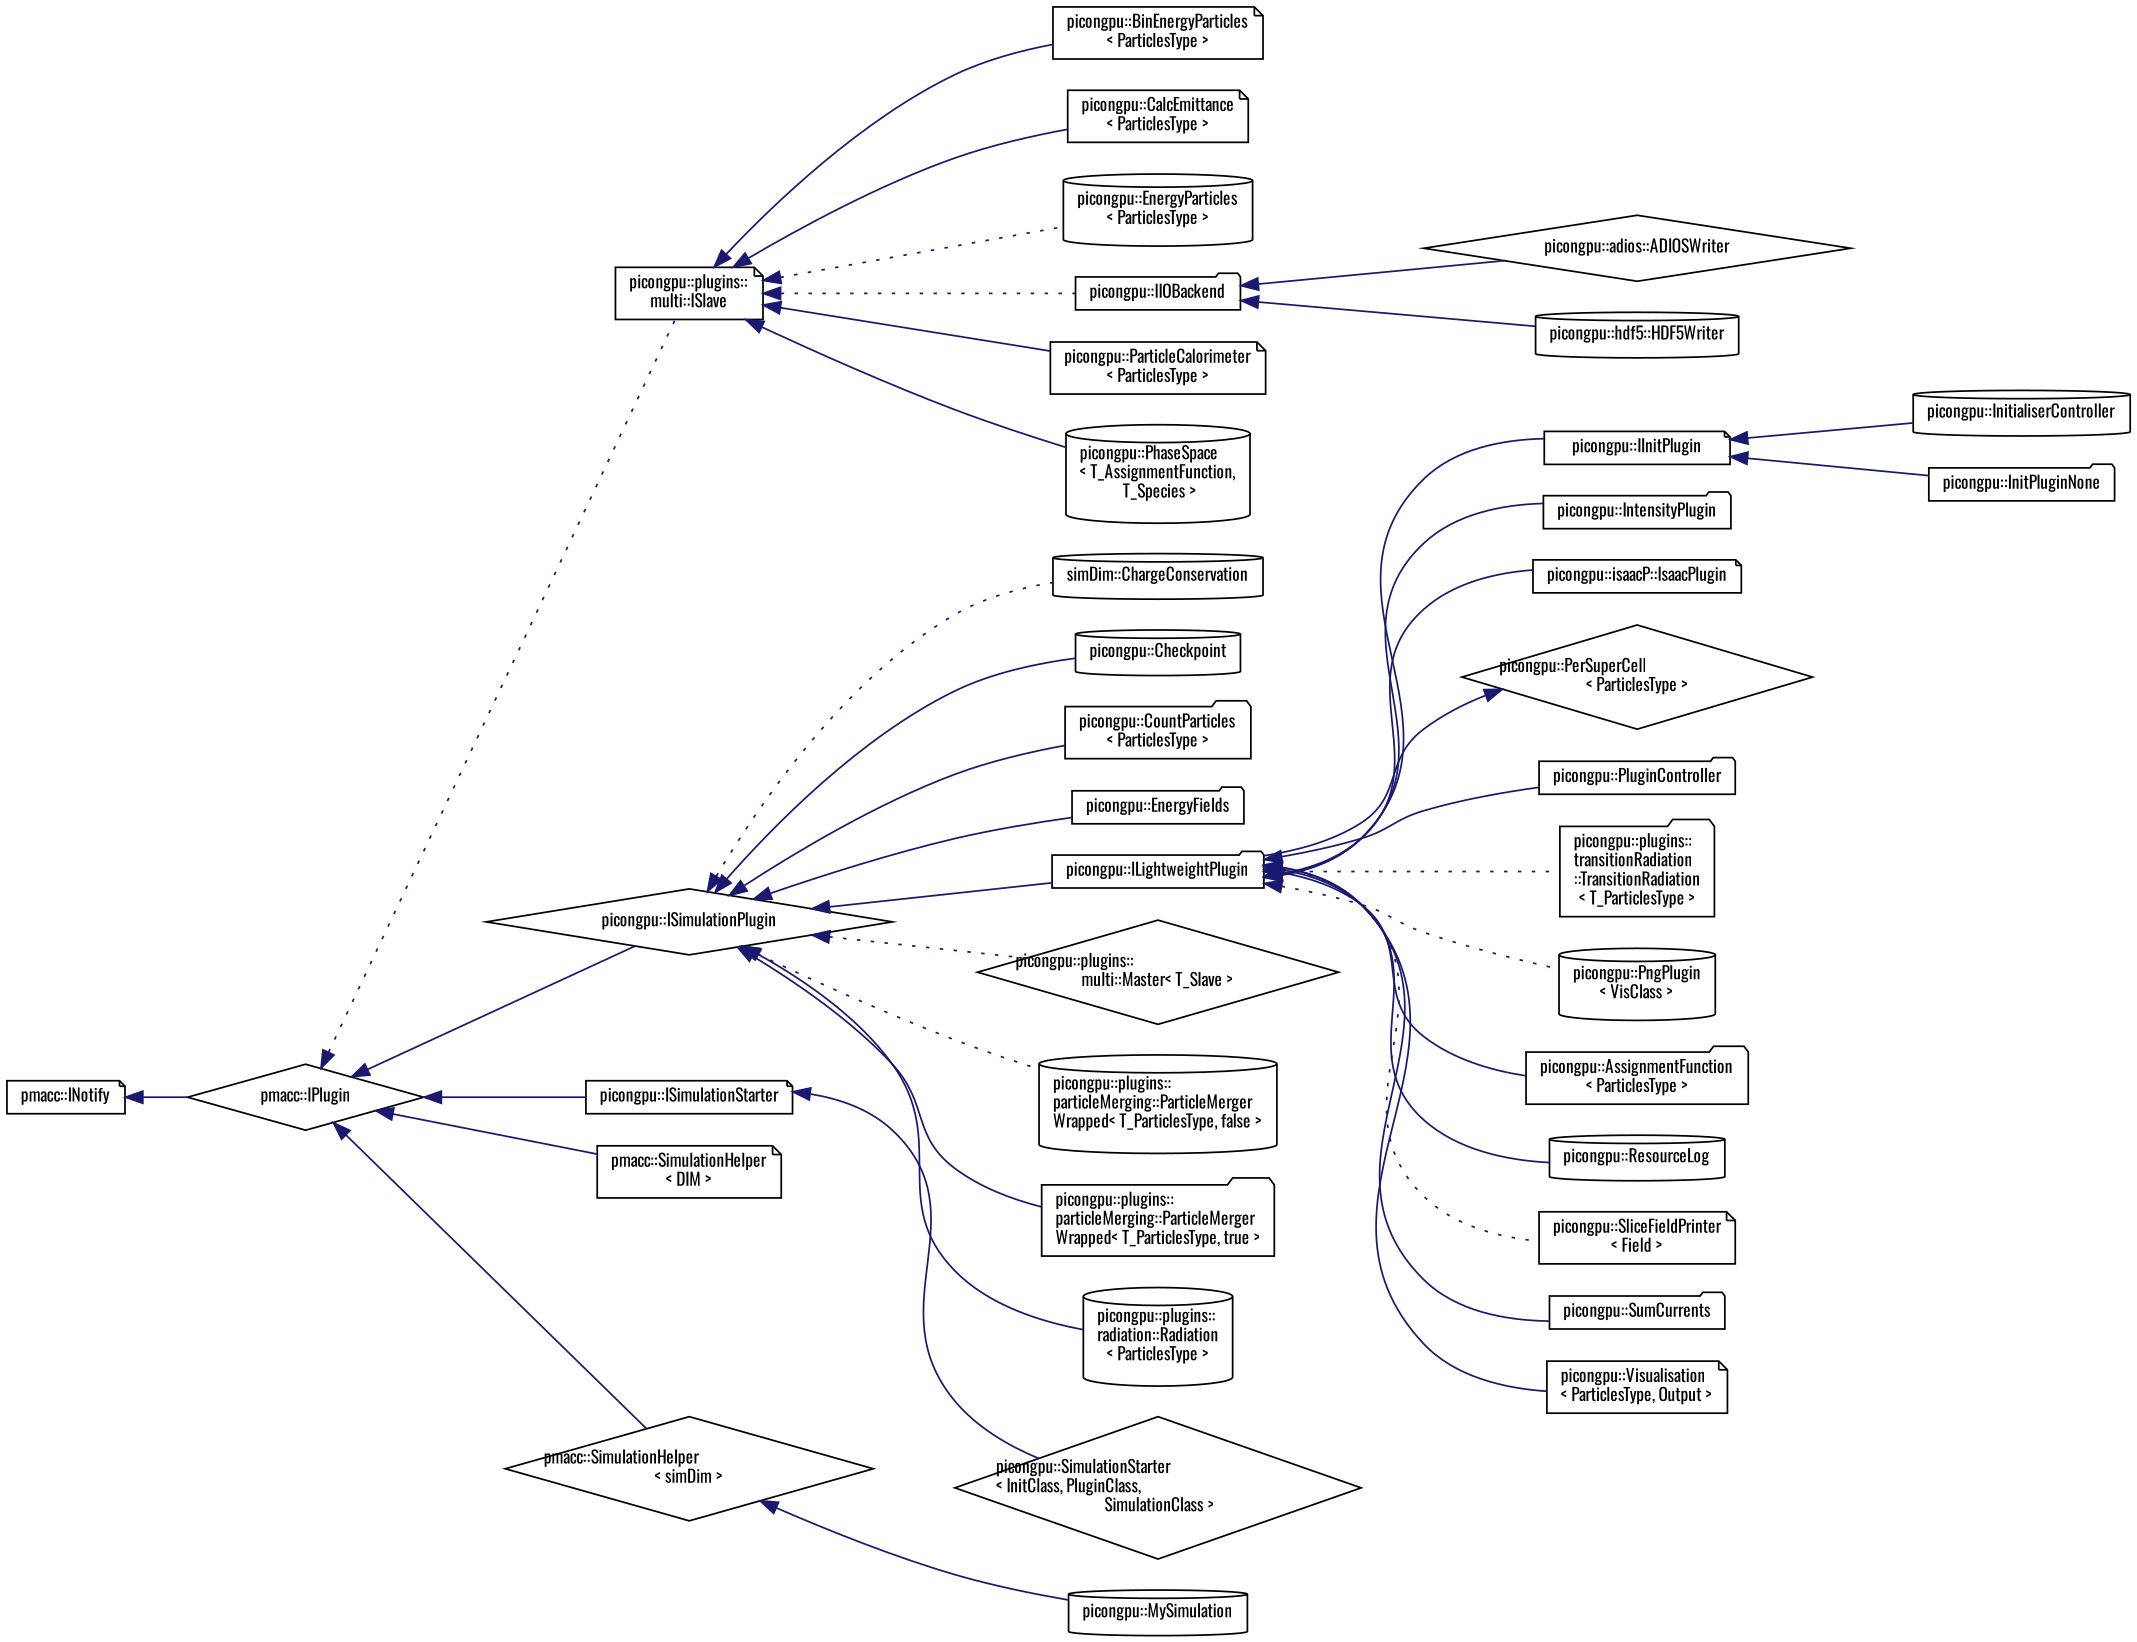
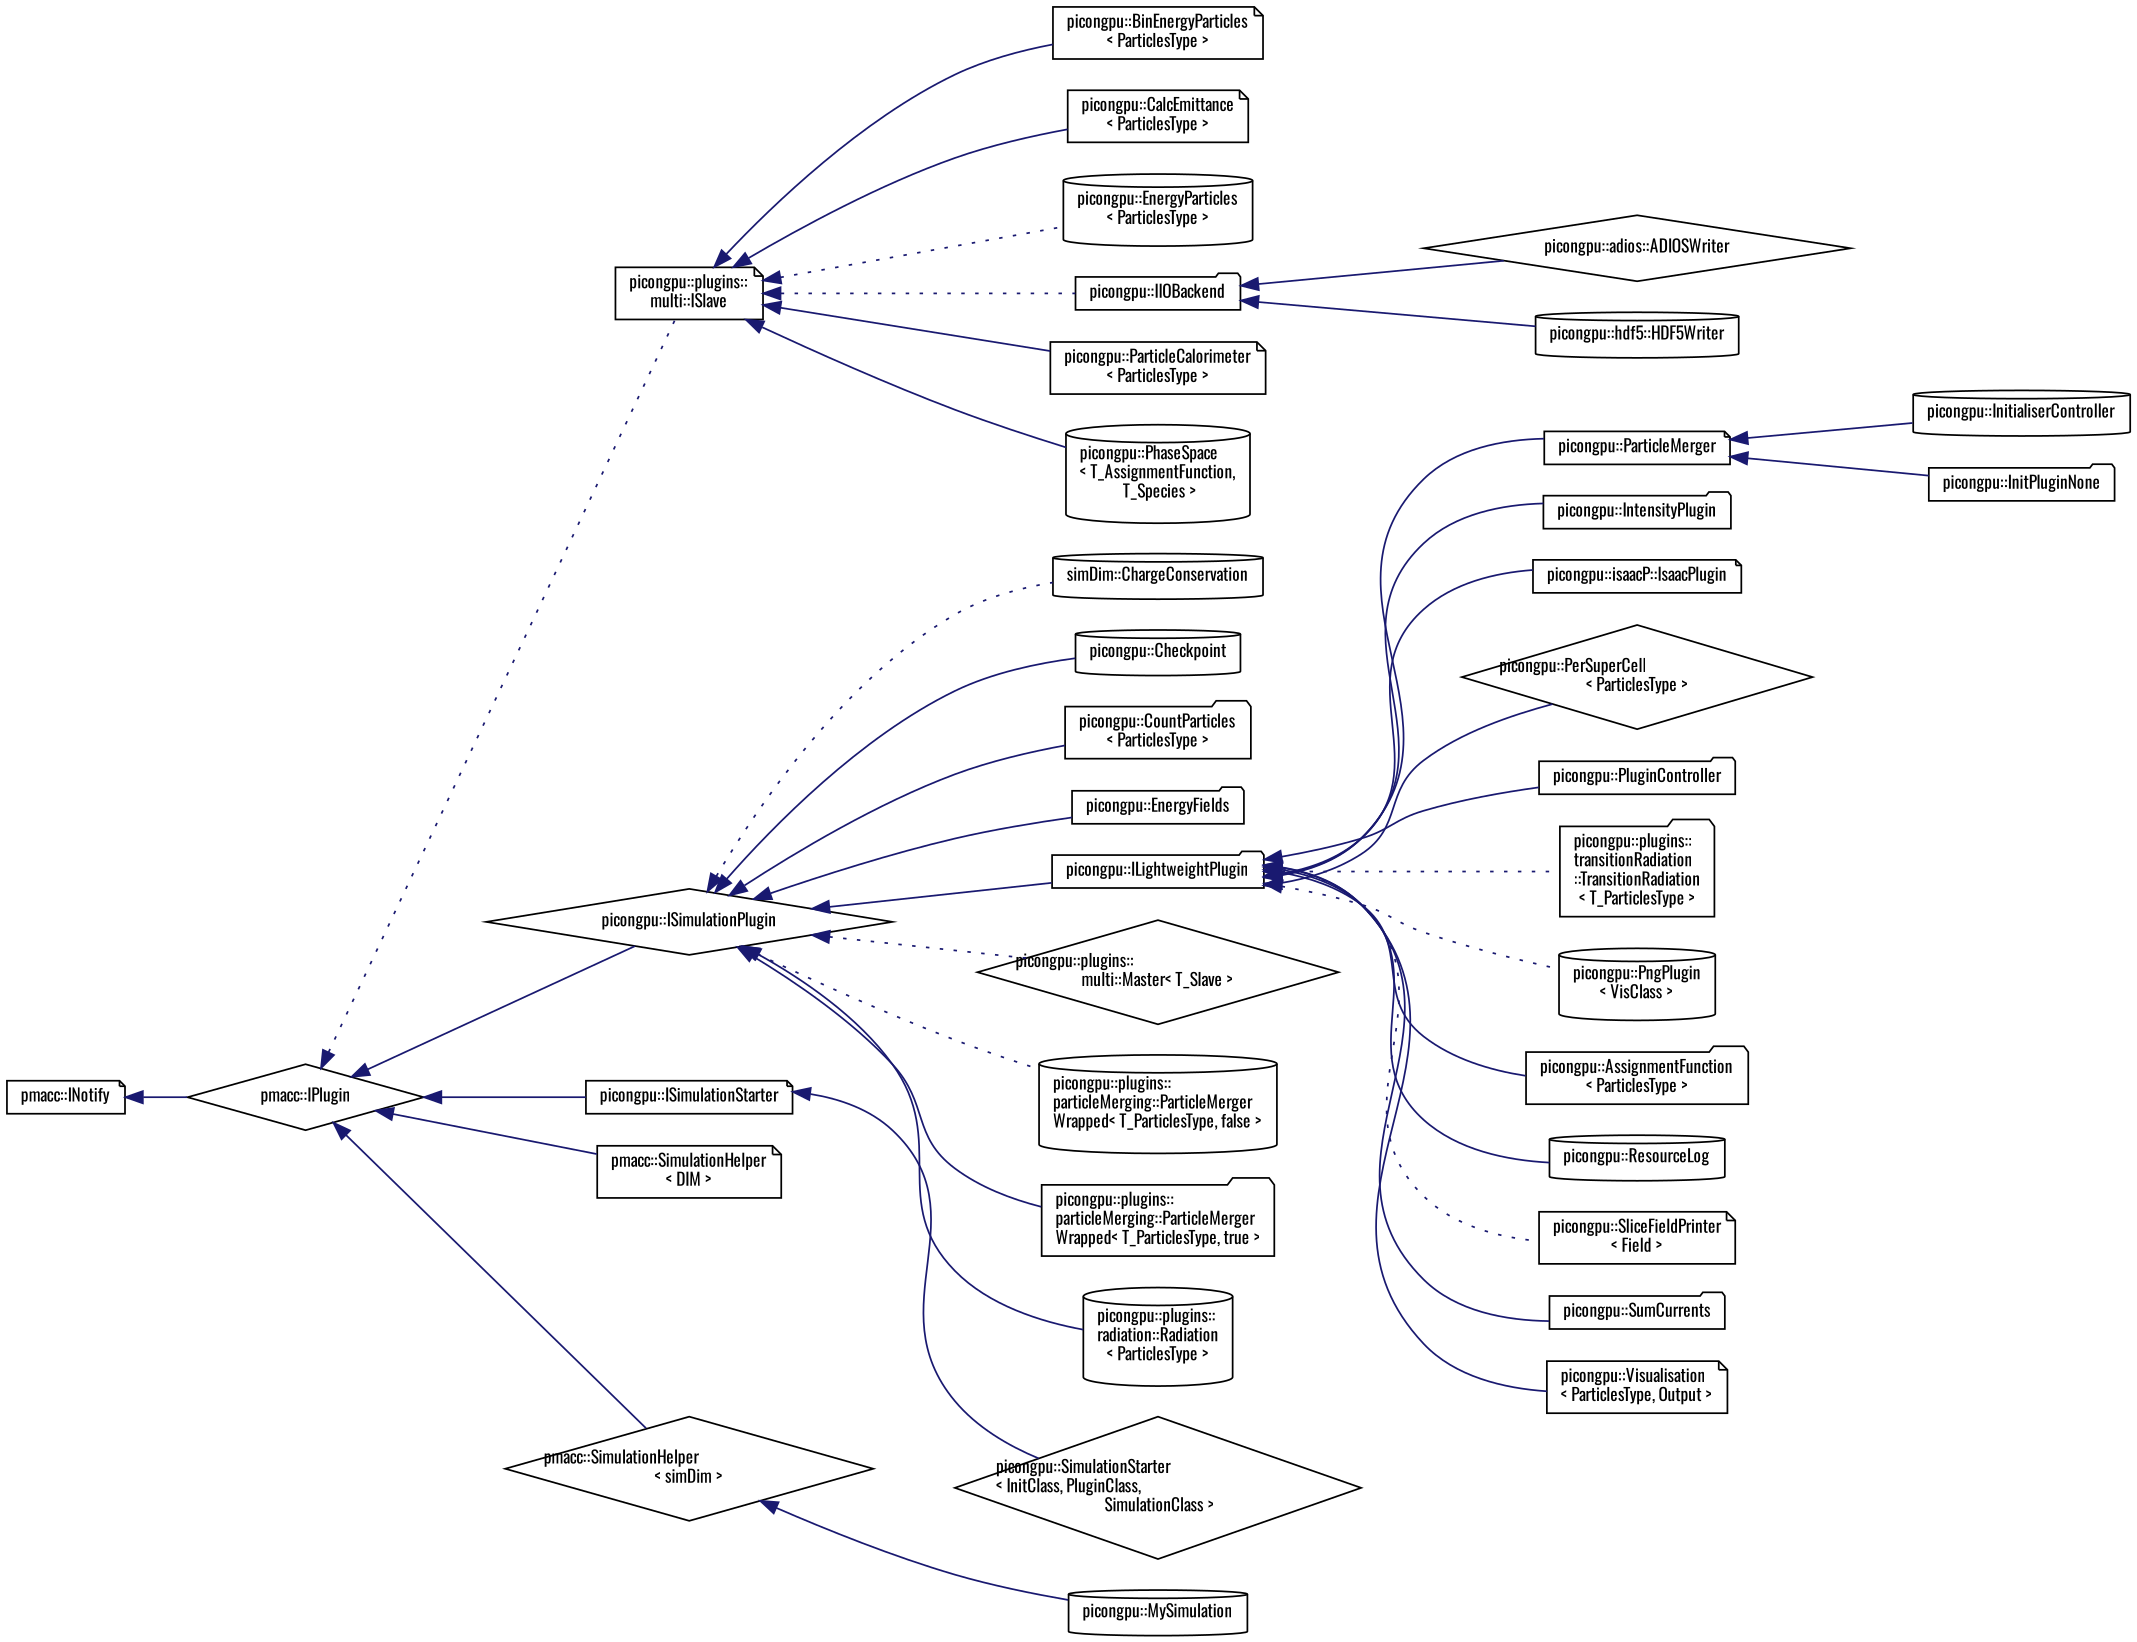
(1637, 448) -> (1637, 448)
(1353, 828) -> (1409, 775)
